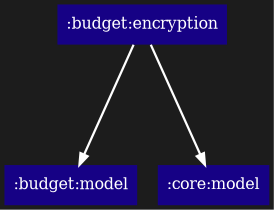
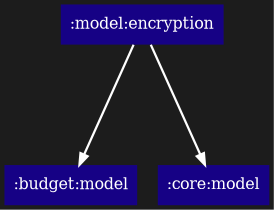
(142, 25) -> (142, 25)
